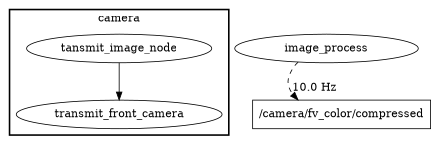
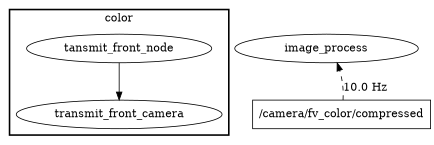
(119, 19) -> (119, 19)
(119, 48) -> (119, 48)
(289, 77) -> (343, 85)
